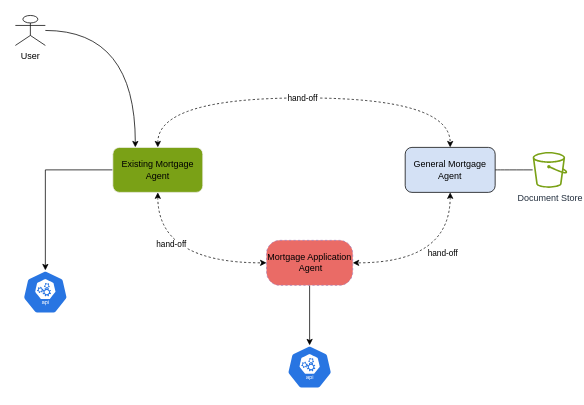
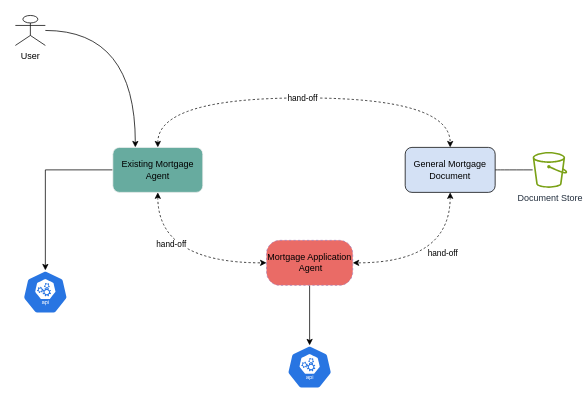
(158, 170) -> (158, 170)
(450, 170) -> (450, 170)
